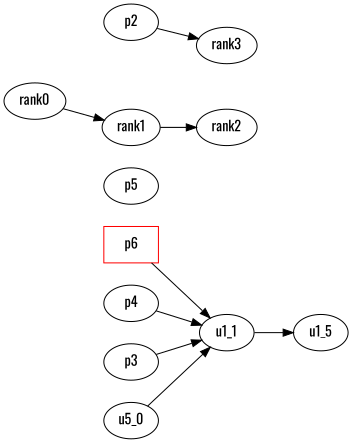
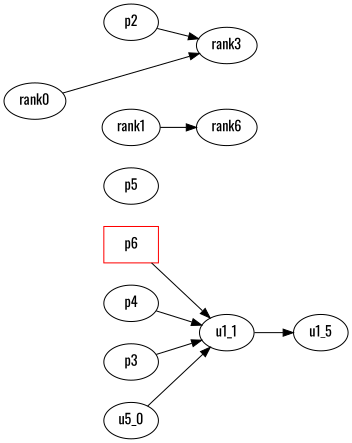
(79, 113) -> (126, 75)
(227, 127) -> (227, 127)
